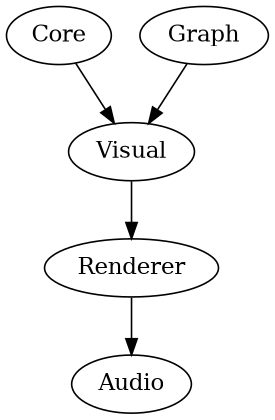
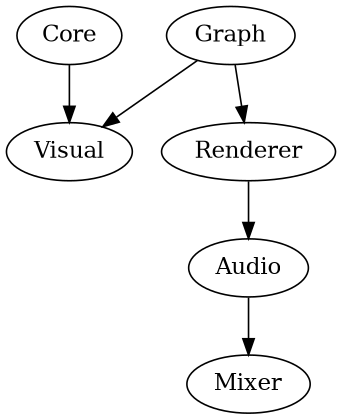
(132, 202) -> (238, 86)
none -> (249, 384)
